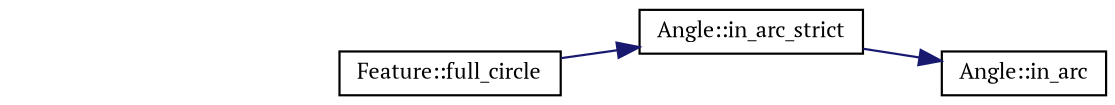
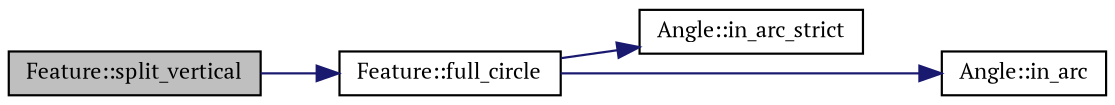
(891, 53) -> (740, 73)
none -> (135, 73)
